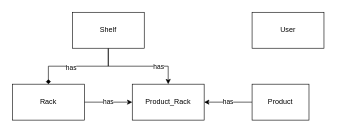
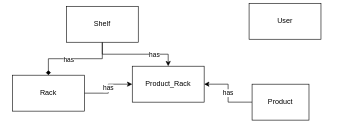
(108, 30) -> (102, 24)
(288, 30) -> (285, 21)
(48, 102) -> (48, 93)
(168, 102) -> (168, 84)
